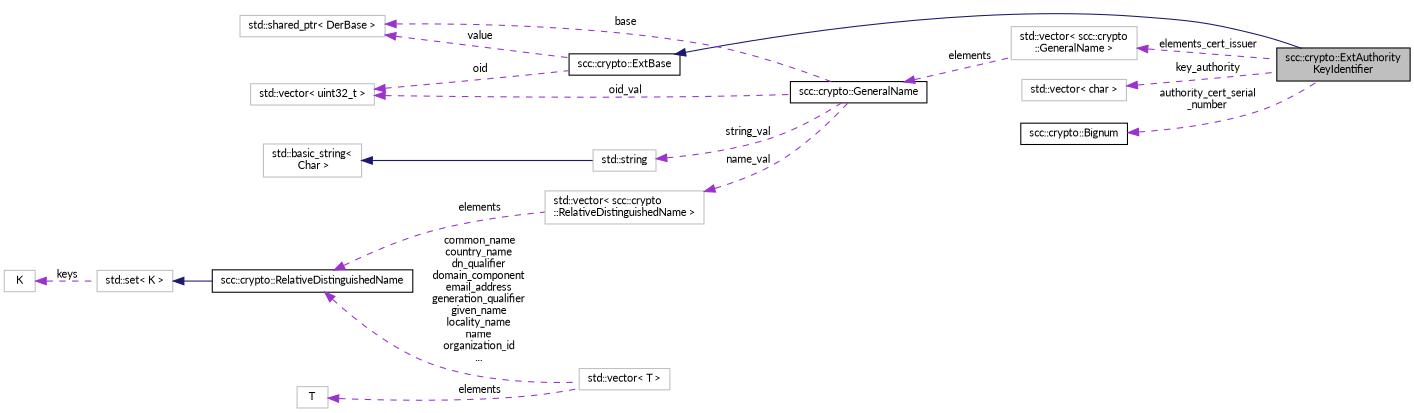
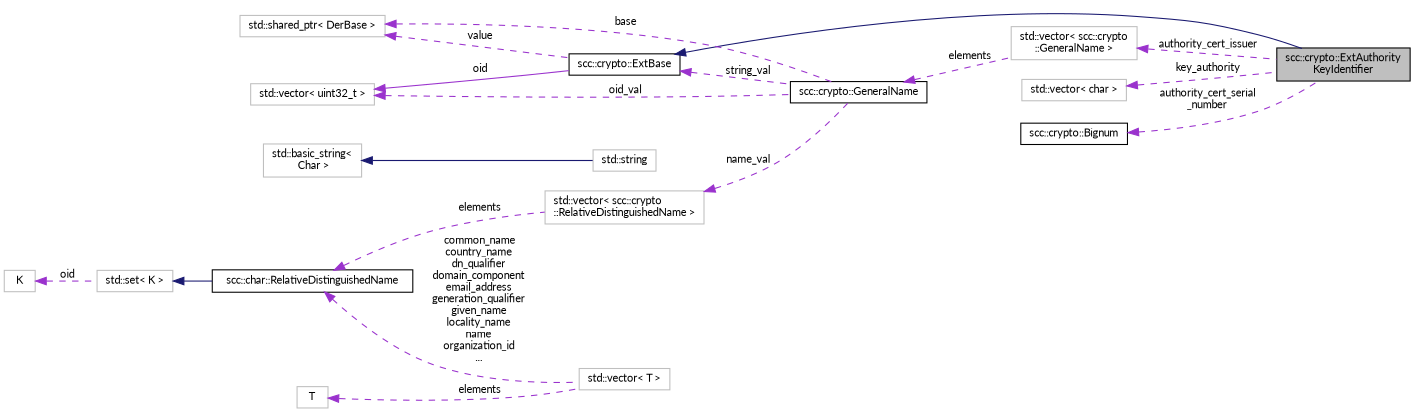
(1207, 45) -> (1207, 45)
(477, 80) -> (477, 80)
(758, 142) -> (740, 78)
(66, 275) -> (66, 275)
(313, 281) -> (313, 281)
